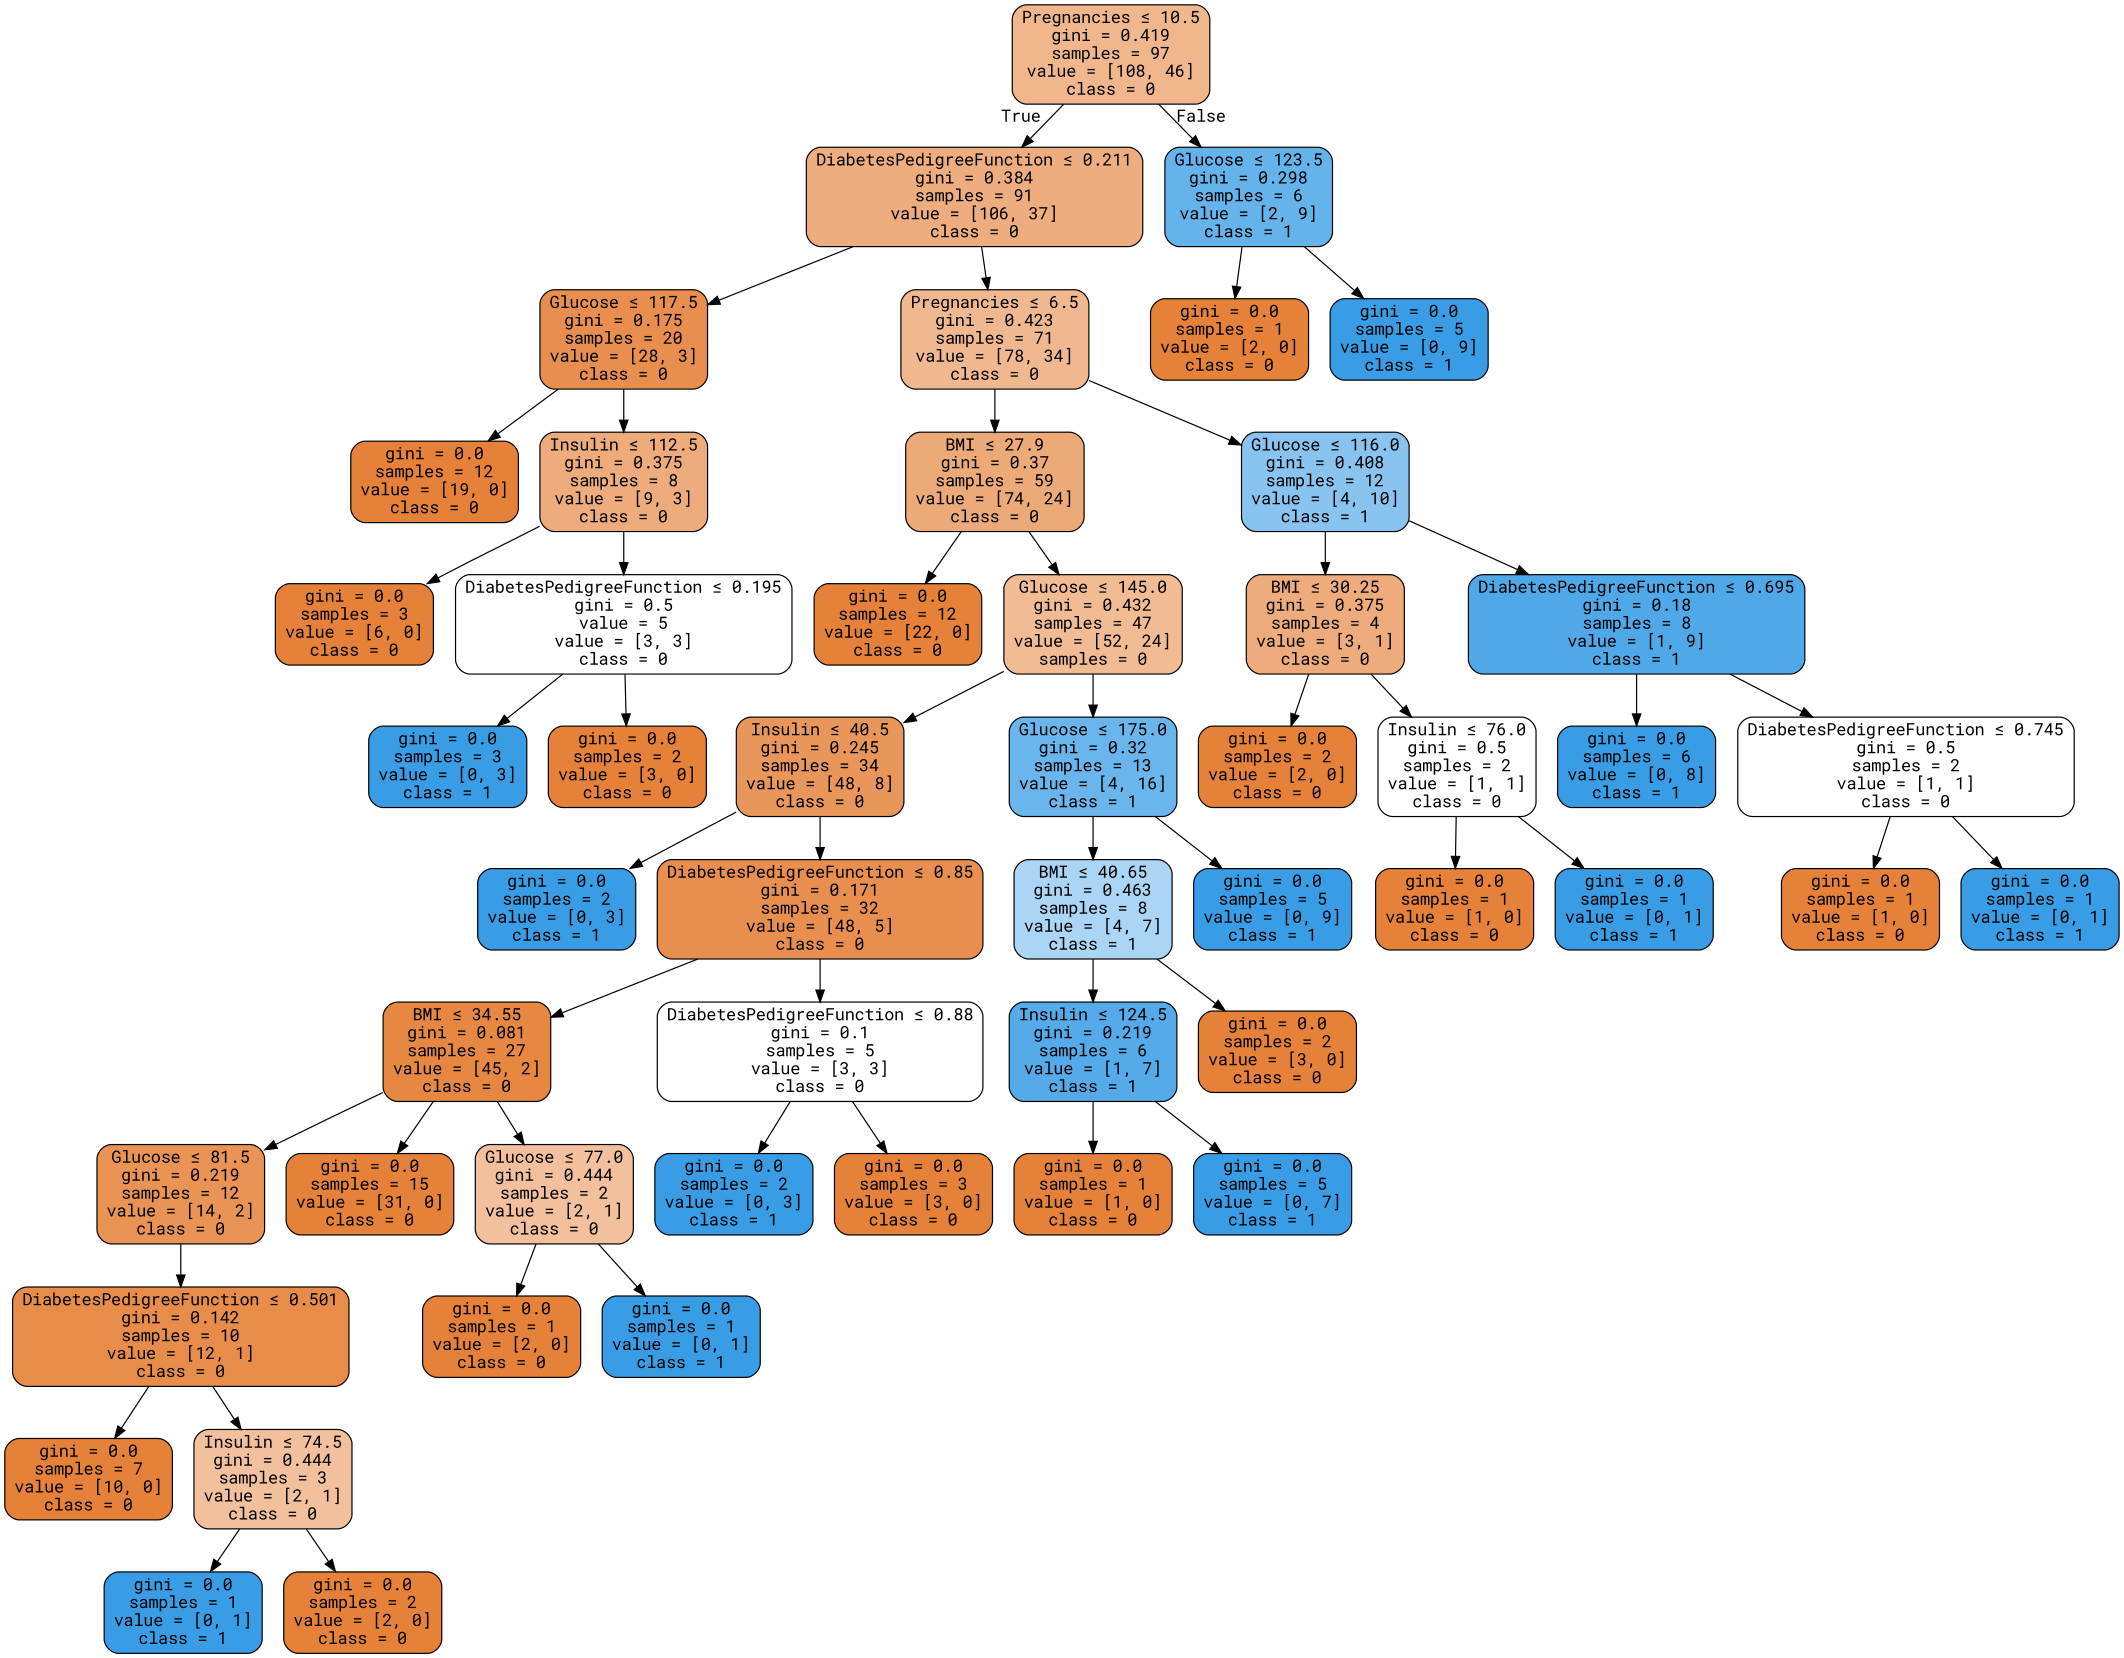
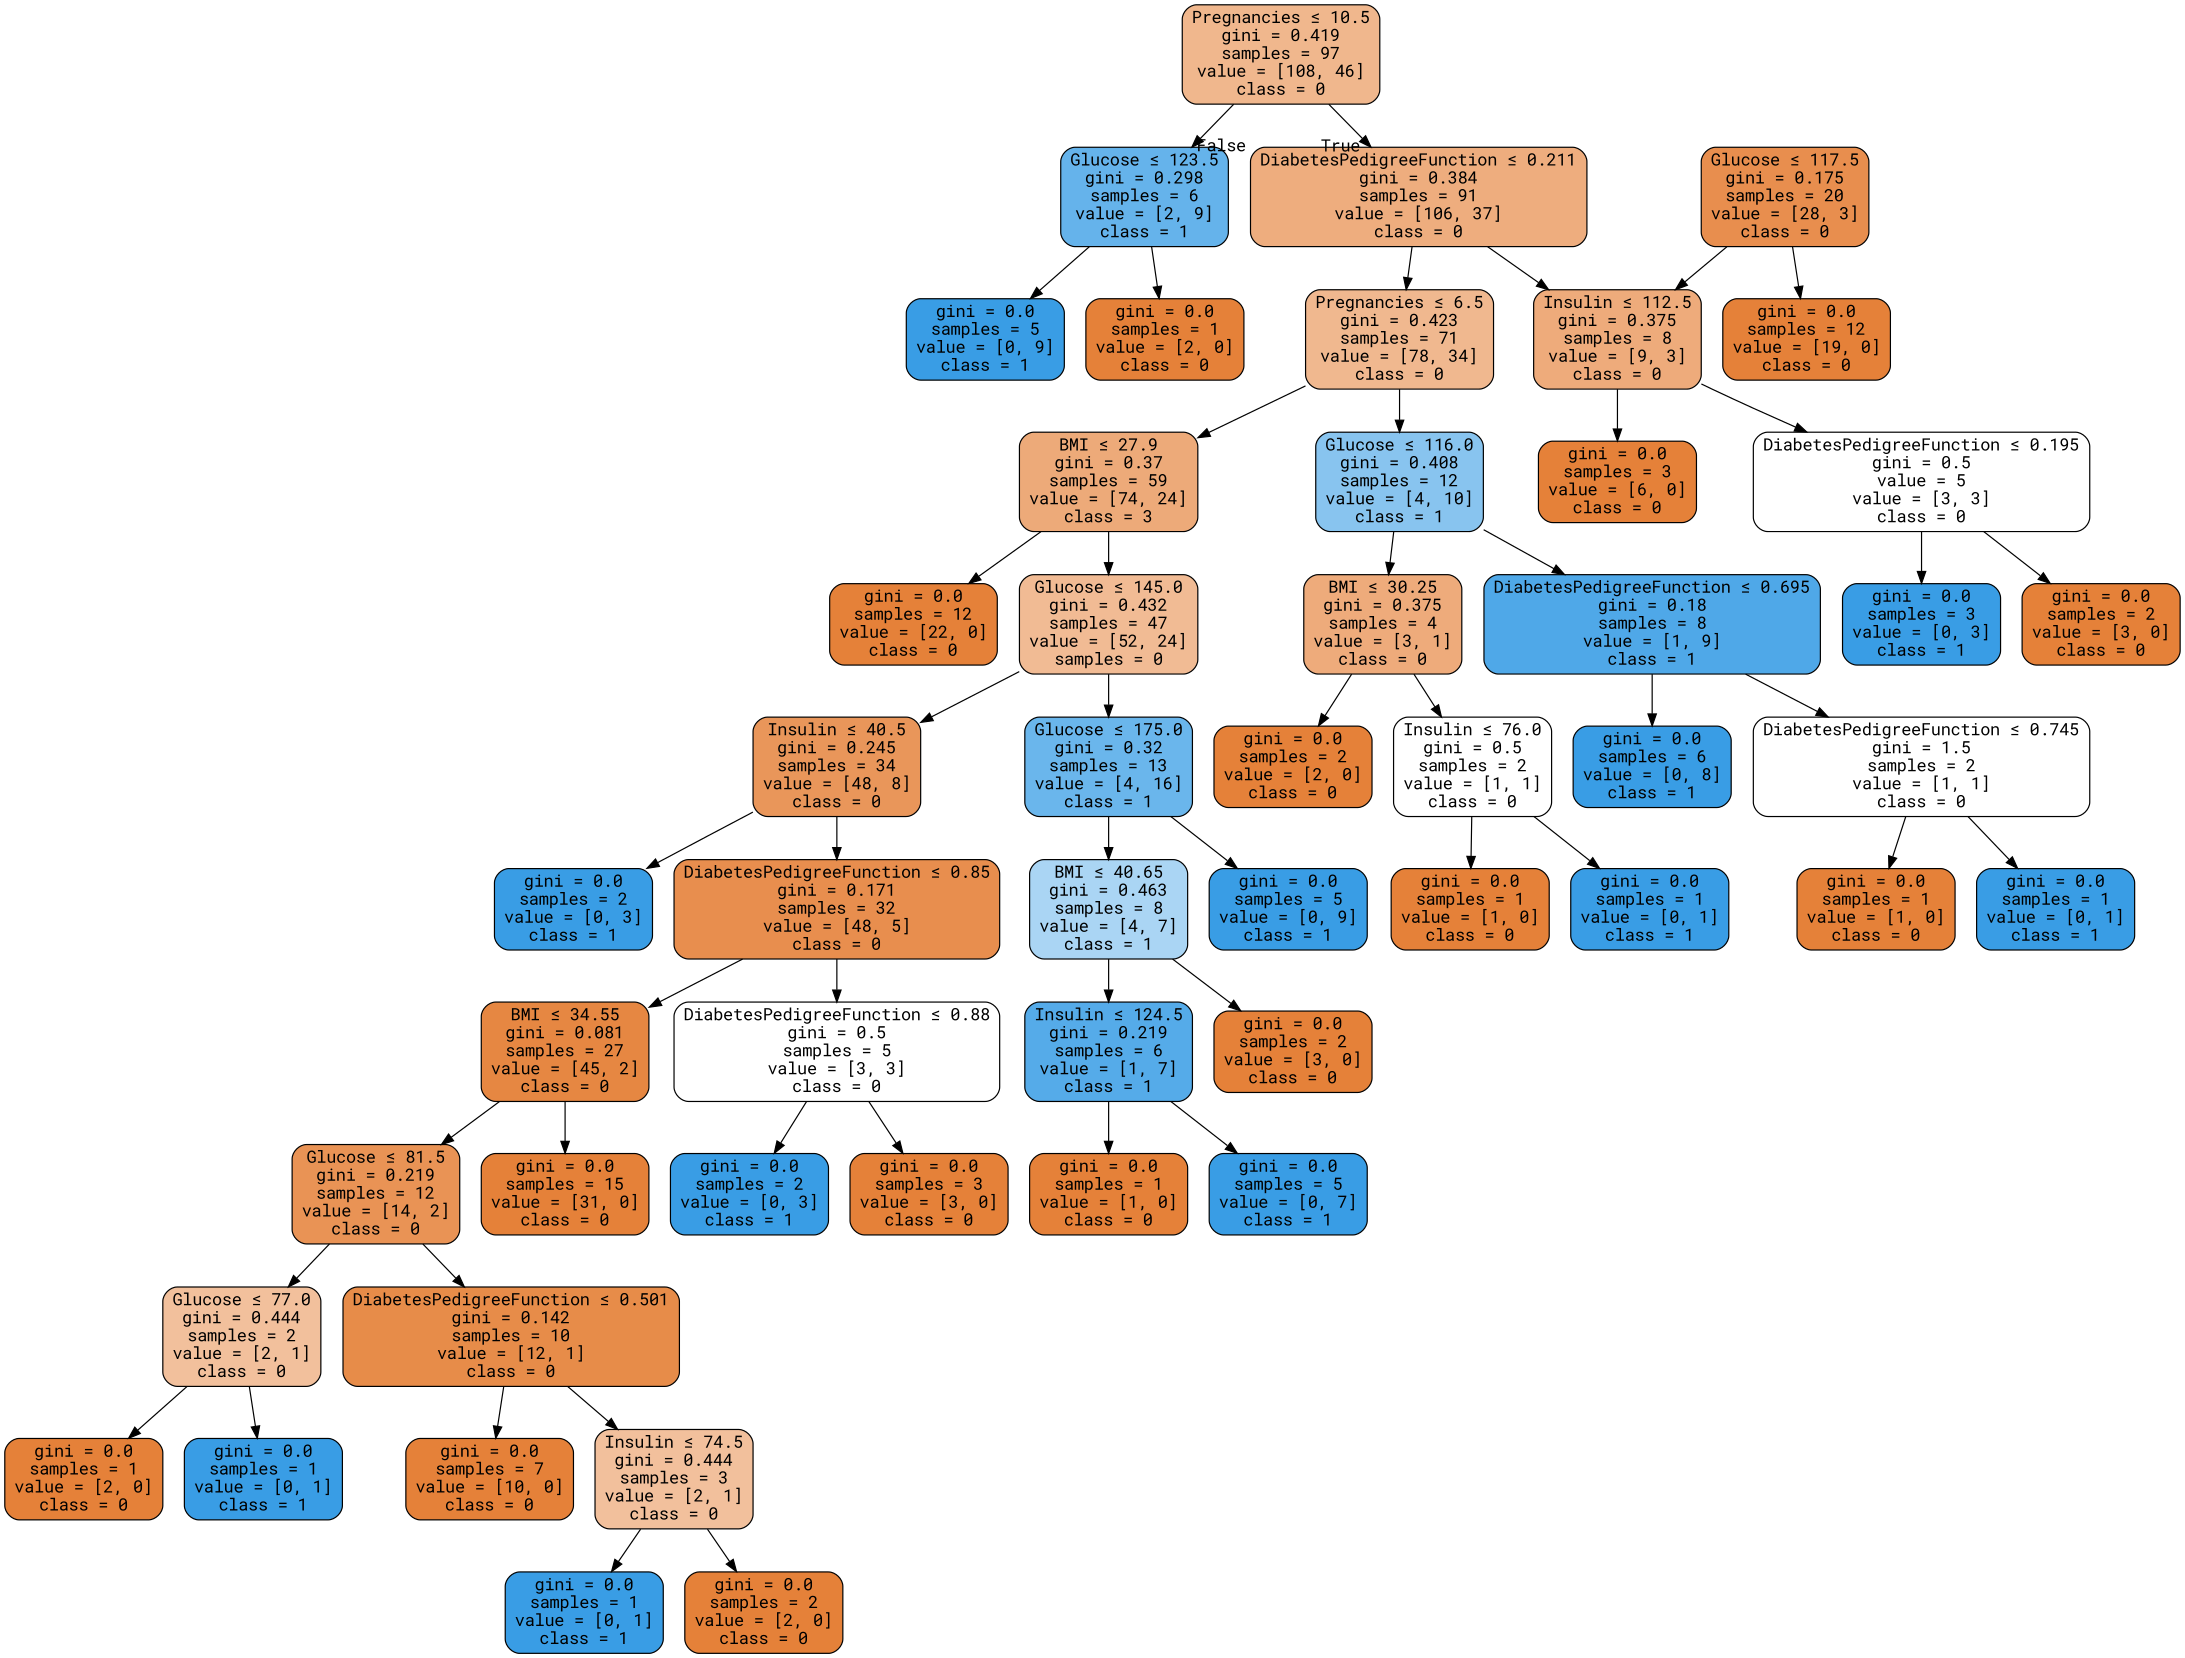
(786, 273) -> (1513, 265)
(995, 517) -> (1109, 517)
(1906, 748) -> (1922, 748)
(820, 1033) -> (837, 1033)
(507, 1118) -> (313, 1261)
